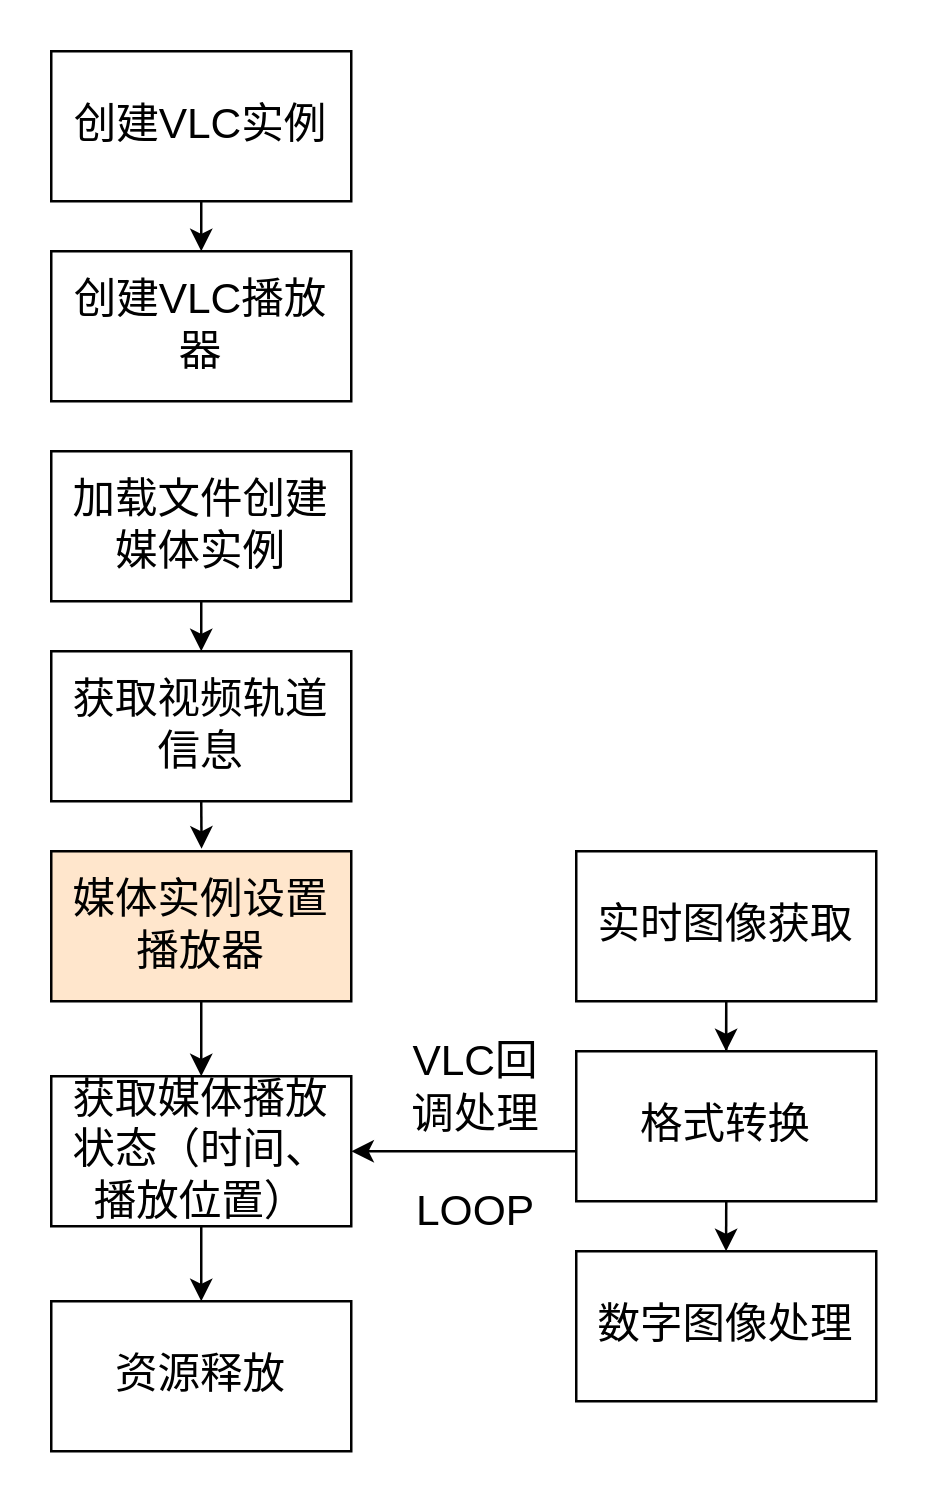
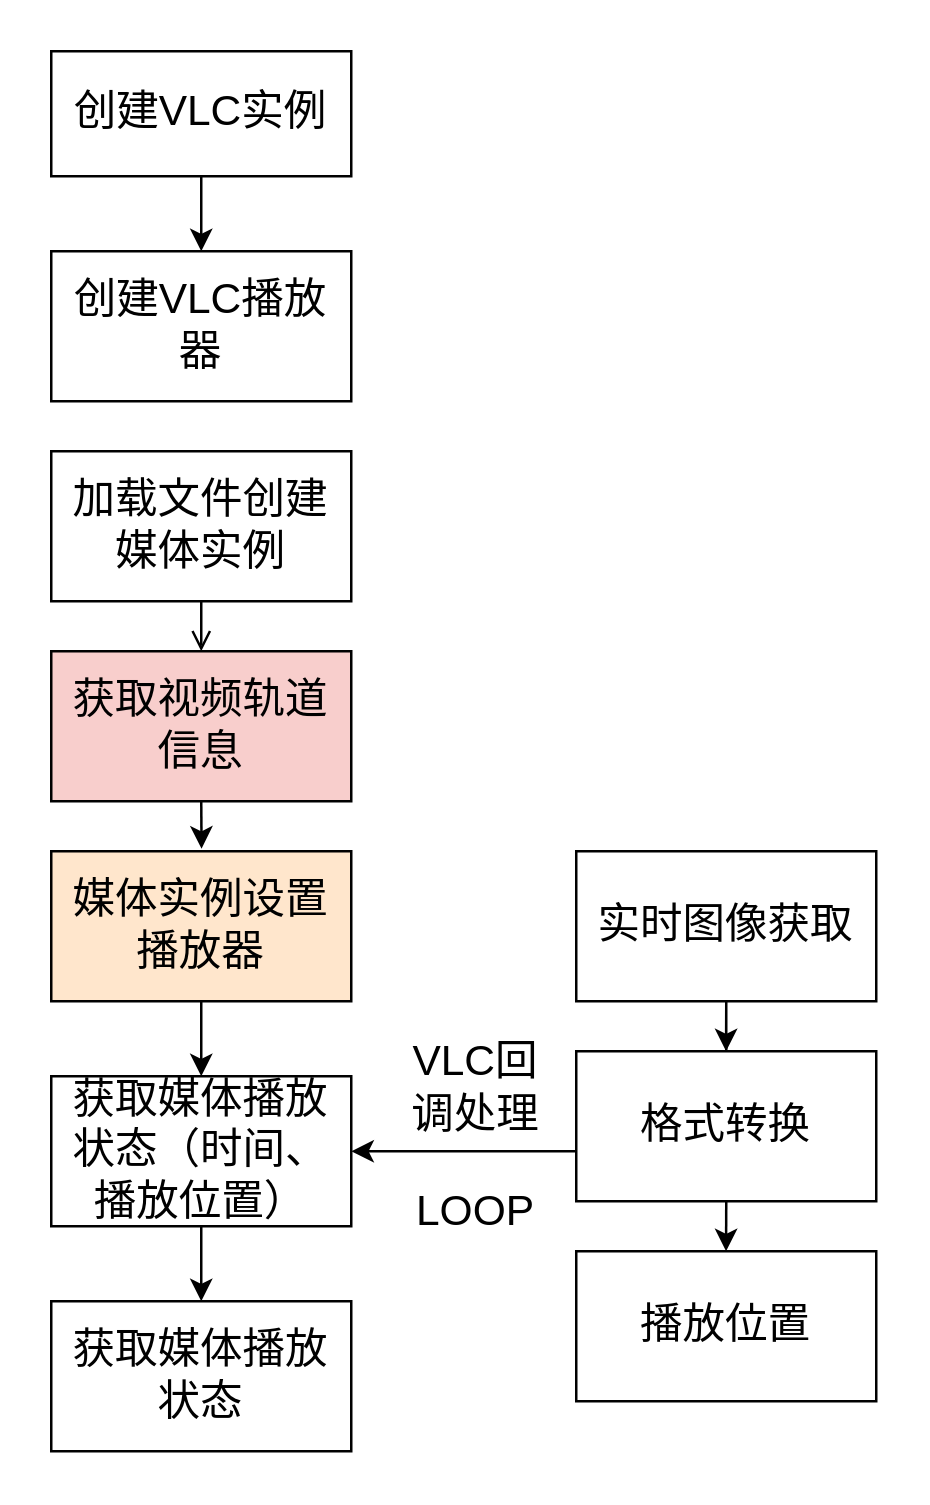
(201, 126) -> (201, 114)
(201, 633) -> (201, 637)
(201, 726) -> (201, 726)
(726, 1326) -> (726, 1326)
(201, 1376) -> (201, 1376)
